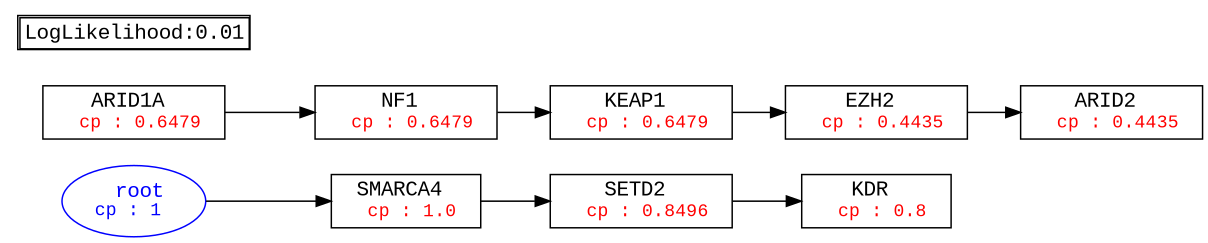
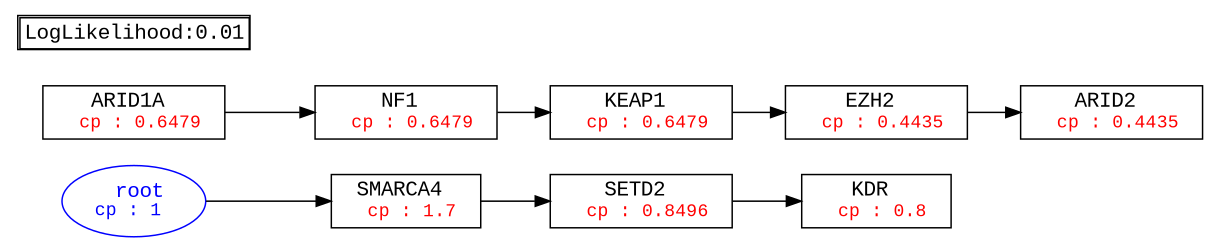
(413, 211) -> (413, 211)
